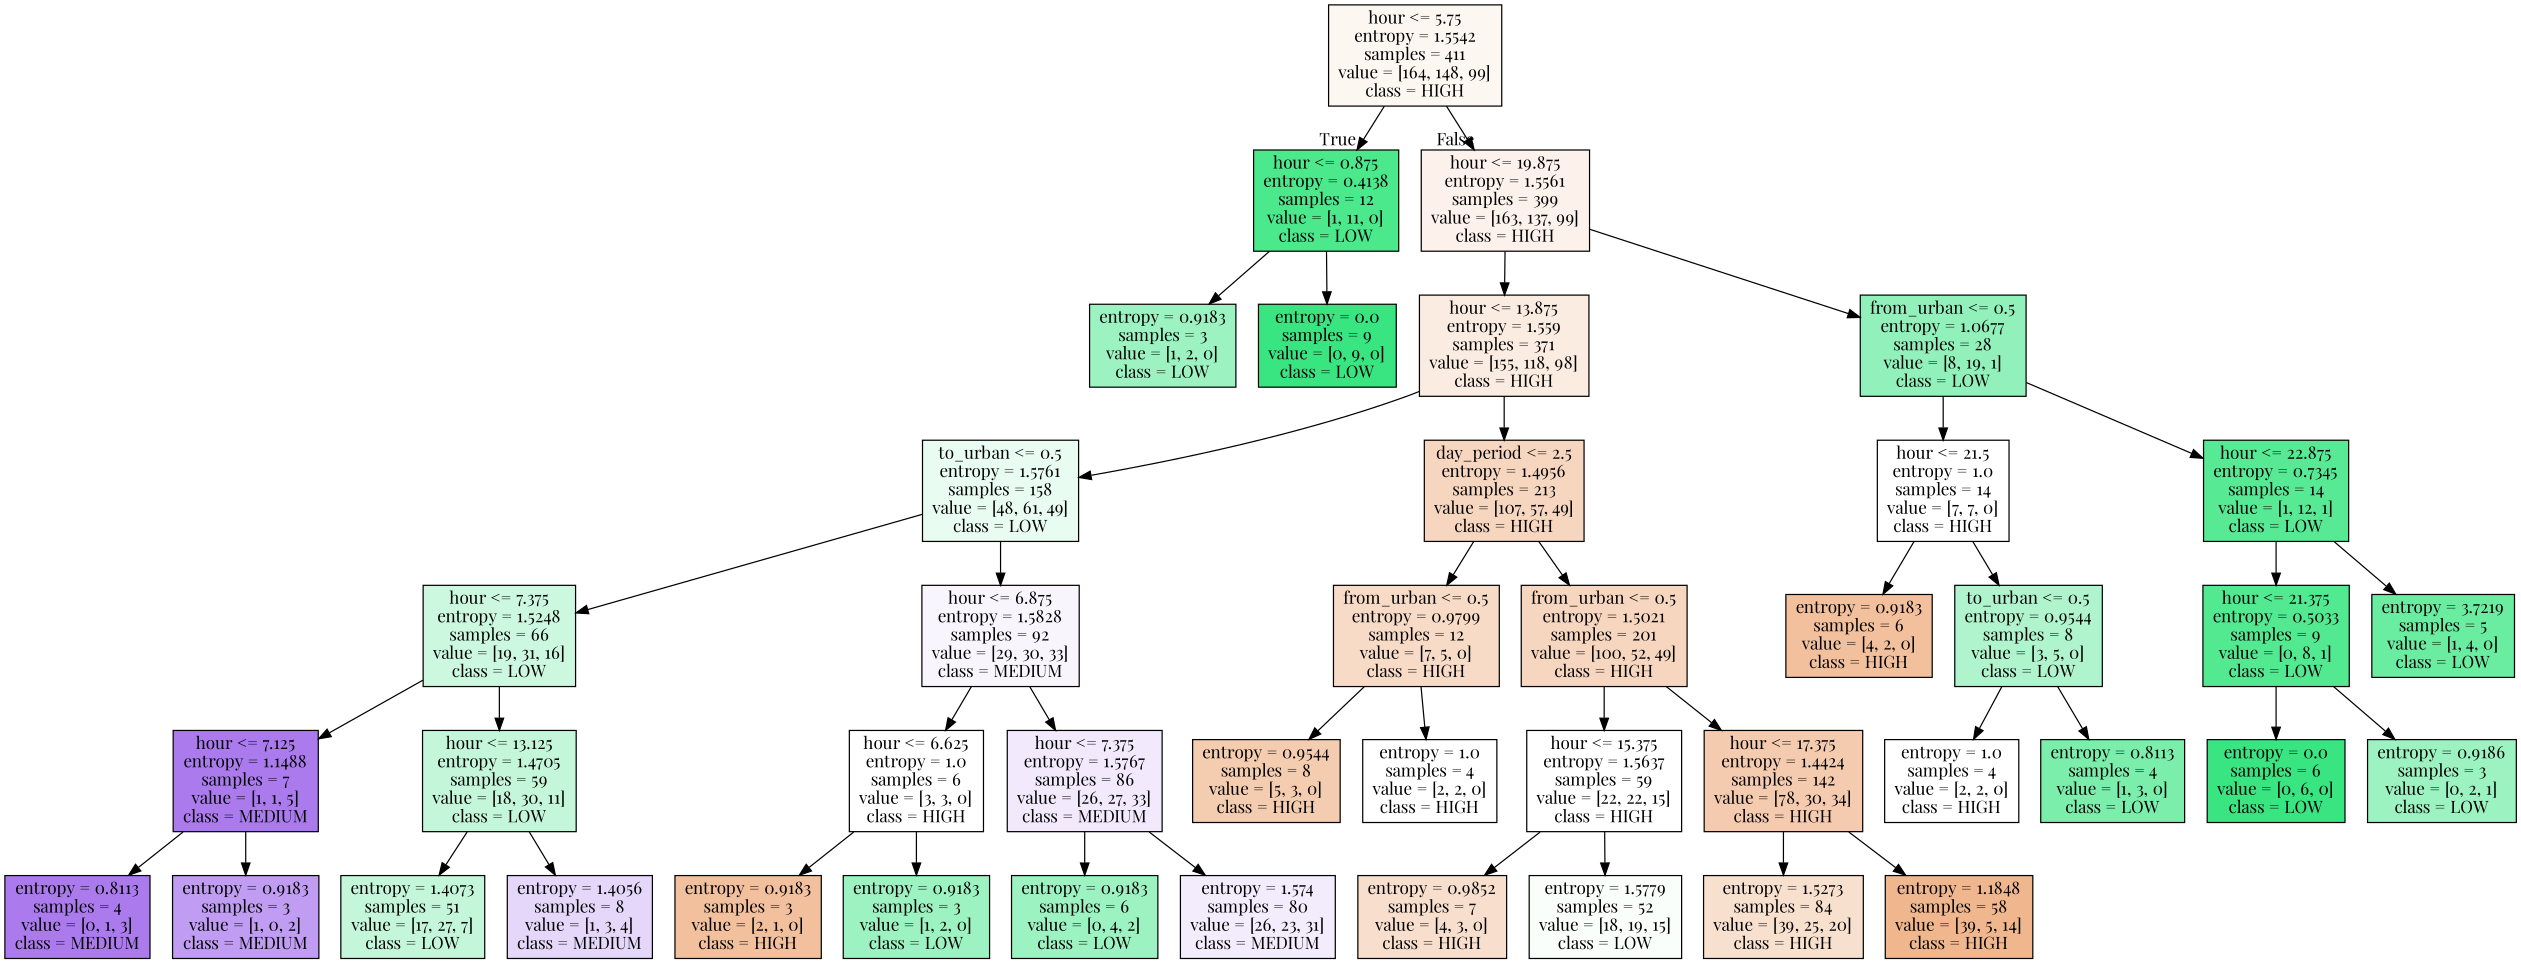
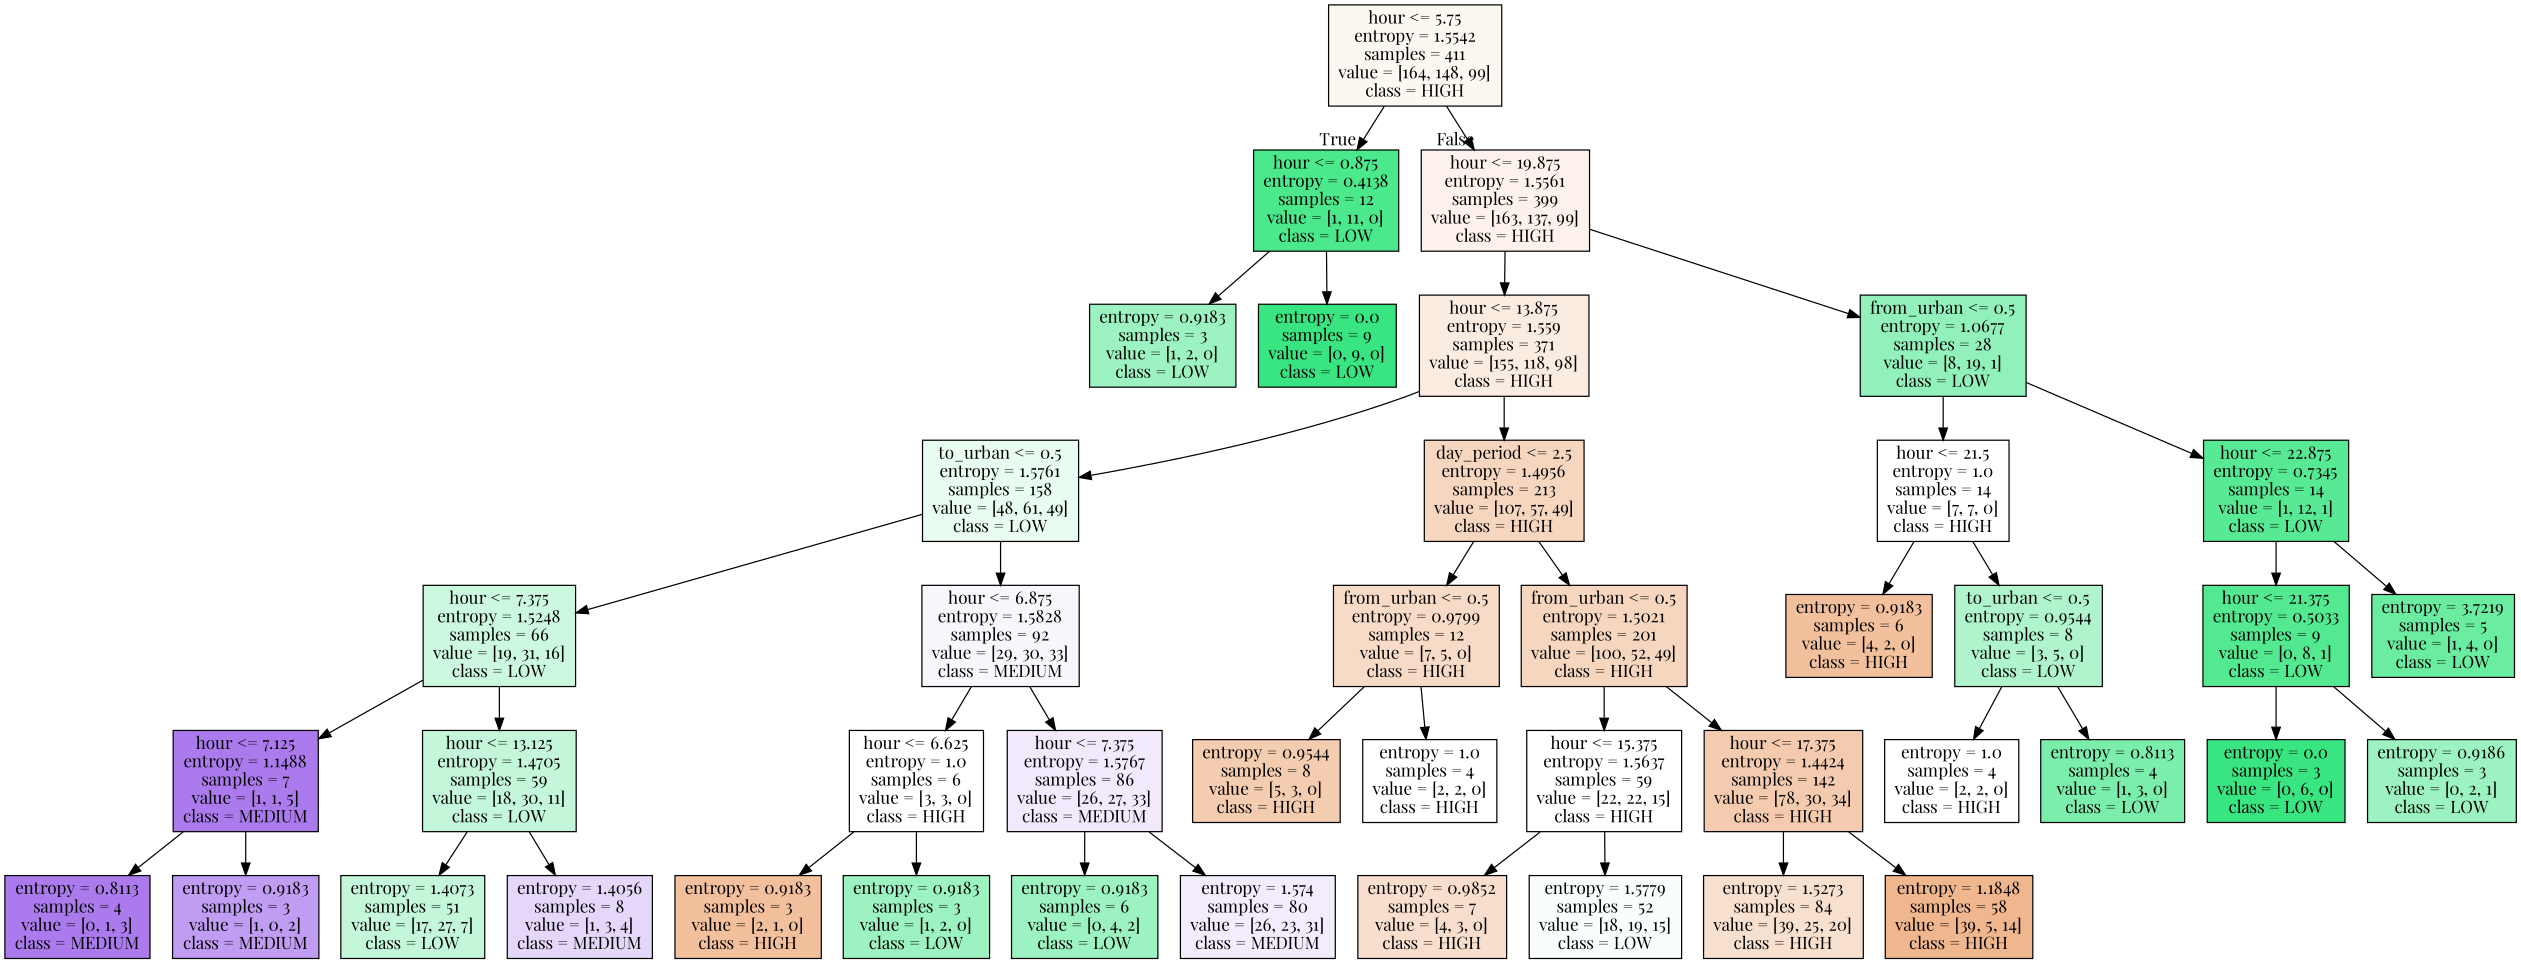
(2276, 781) -> (2276, 781)
